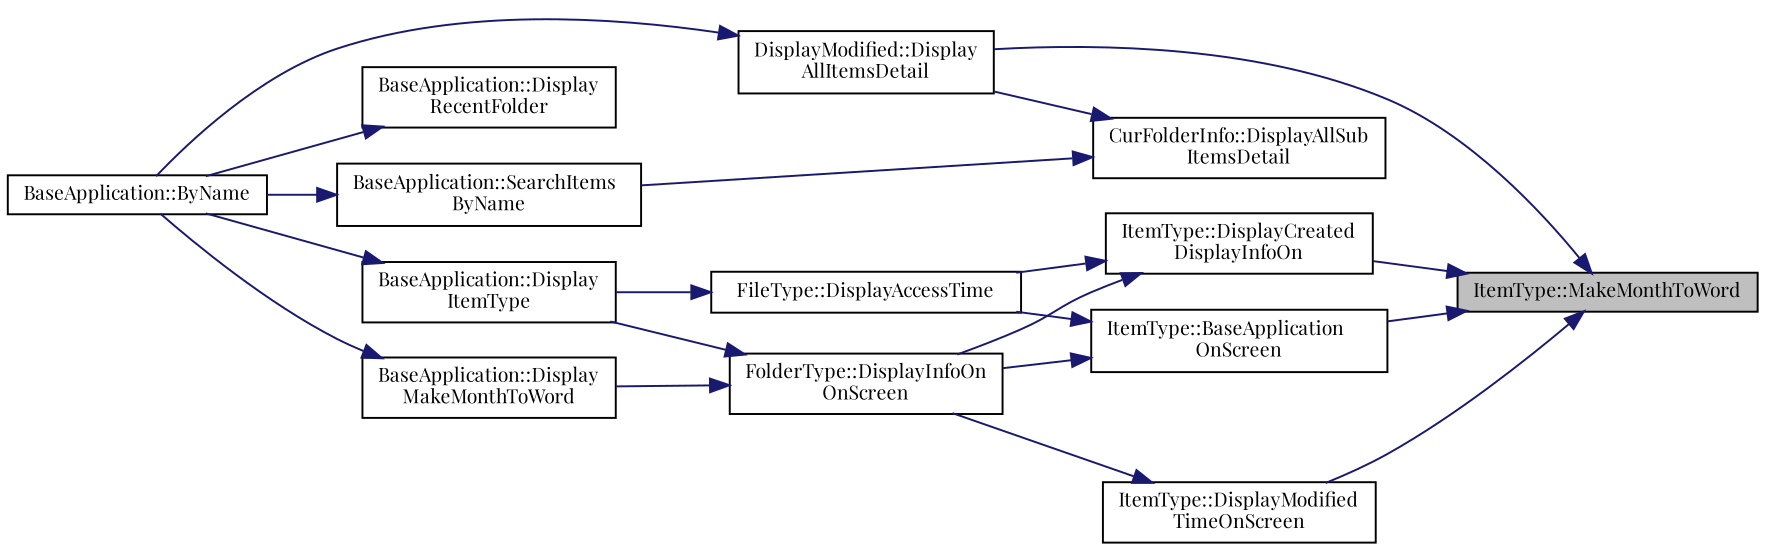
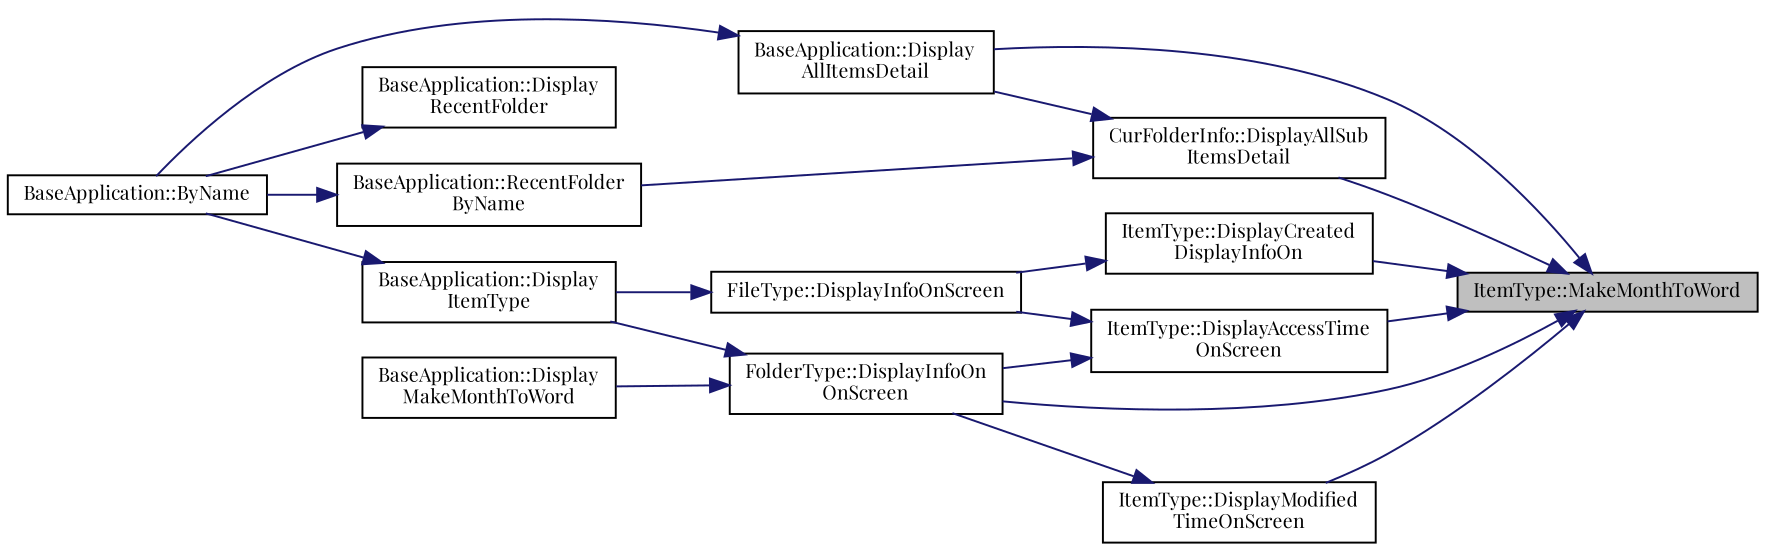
(866, 62) -> (866, 62)
(489, 195) -> (489, 195)
none -> (1445, 218)
(257, 290) -> none
(866, 292) -> (866, 292)
(1029, 326) -> (1288, 404)
(1239, 341) -> (1239, 341)
